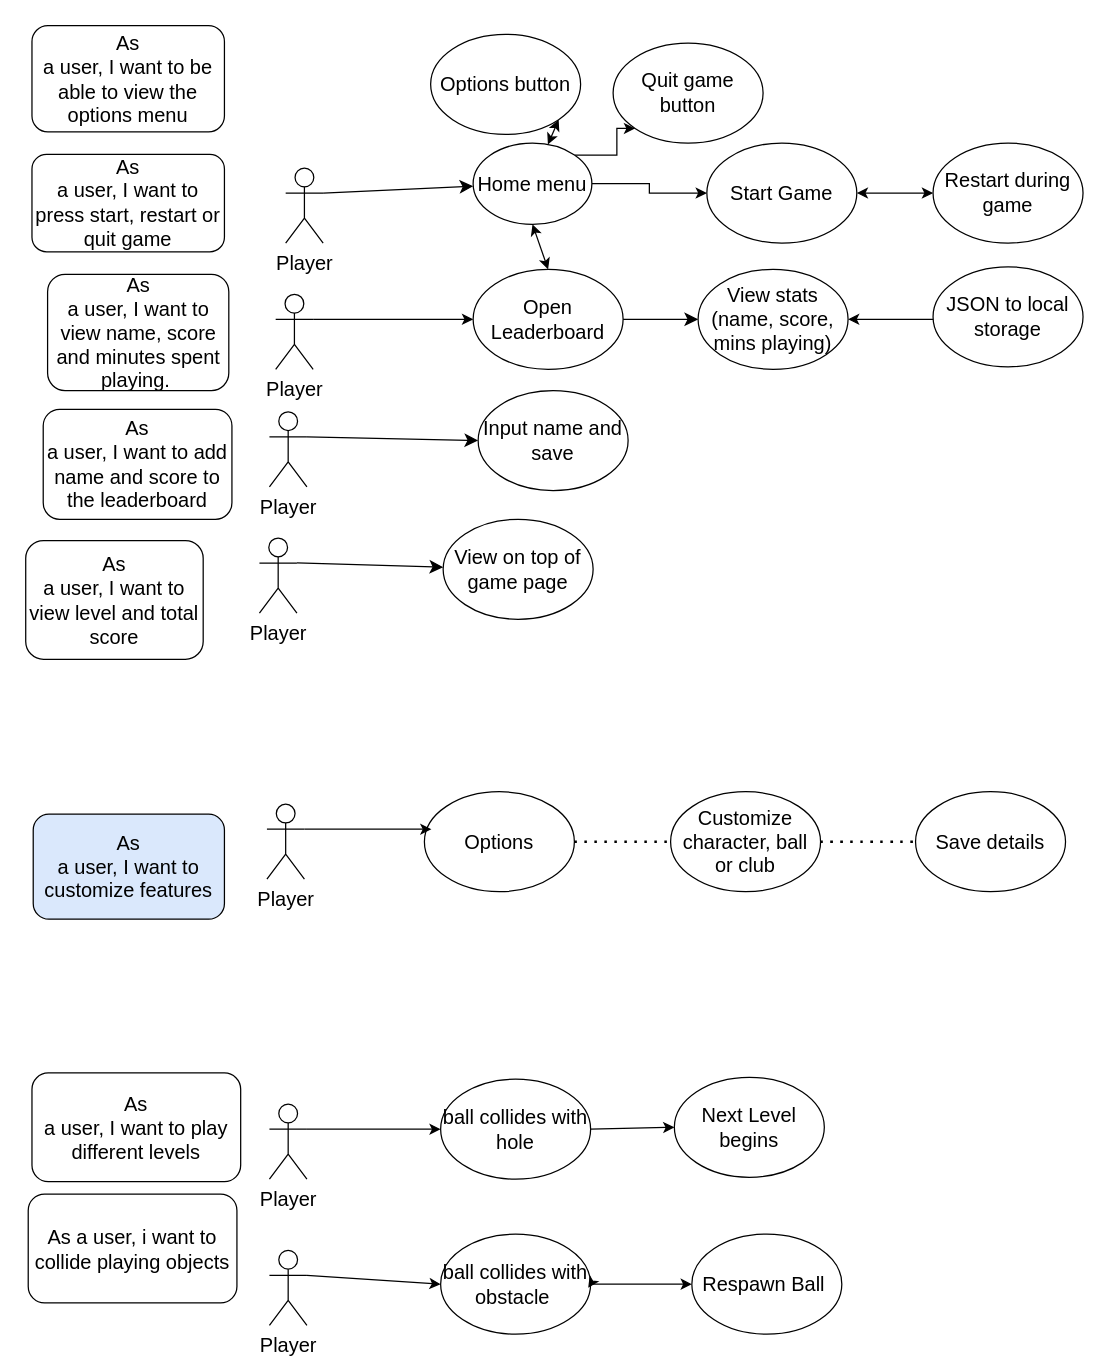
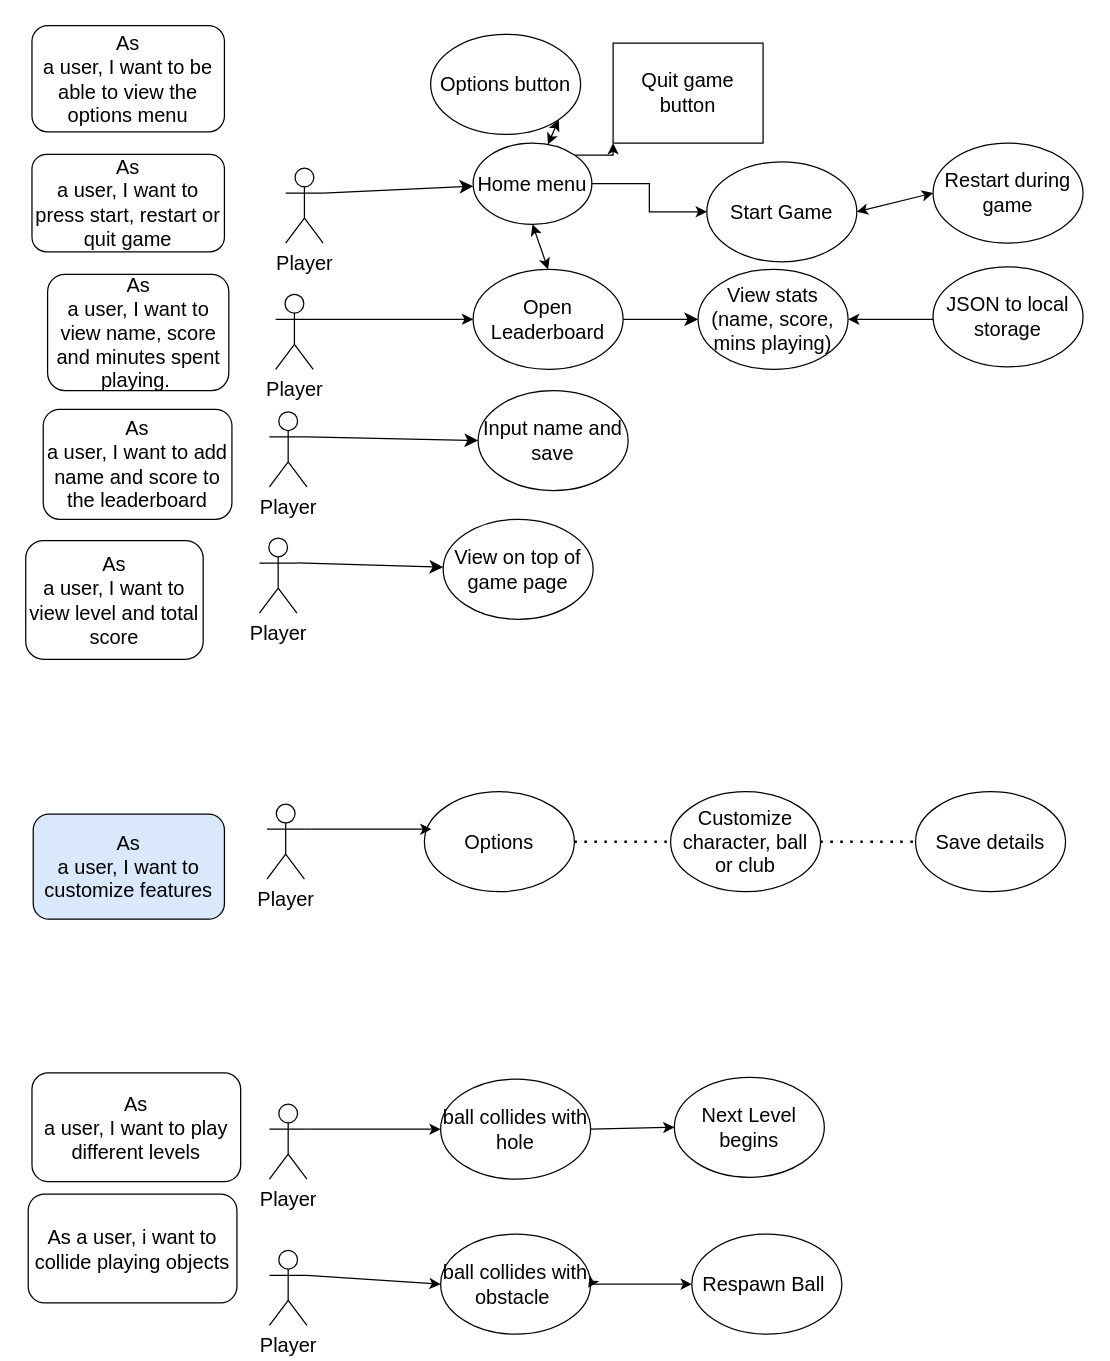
(688, 93) -> (688, 93)
(782, 193) -> (782, 212)
